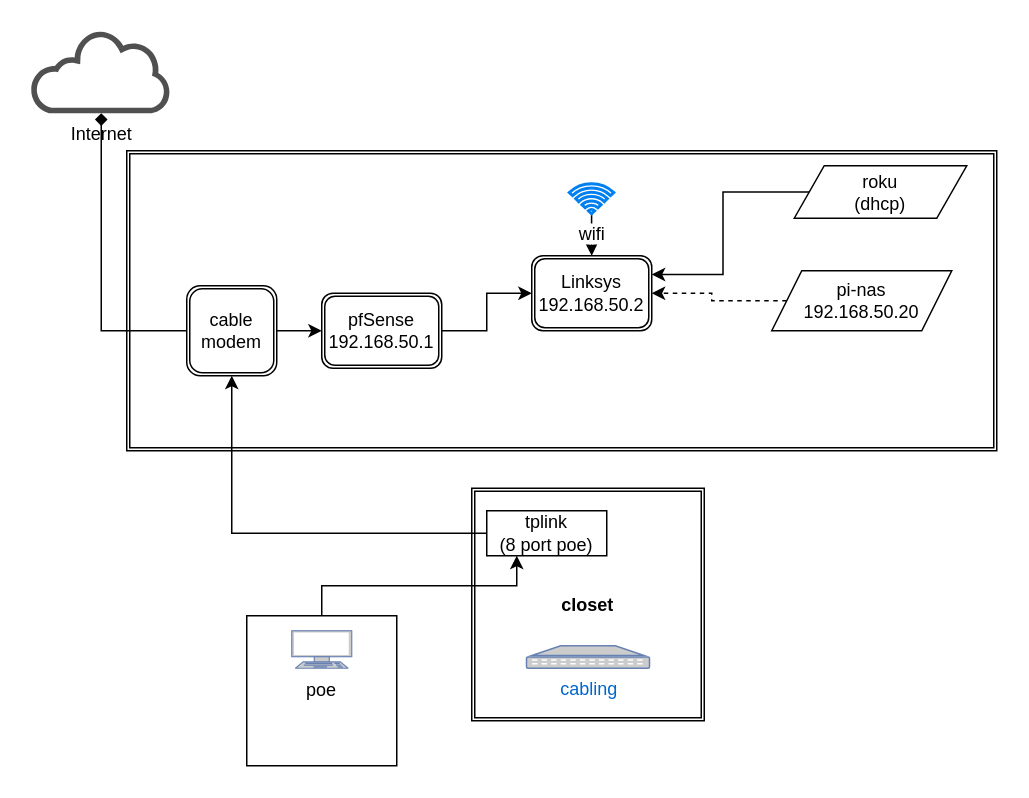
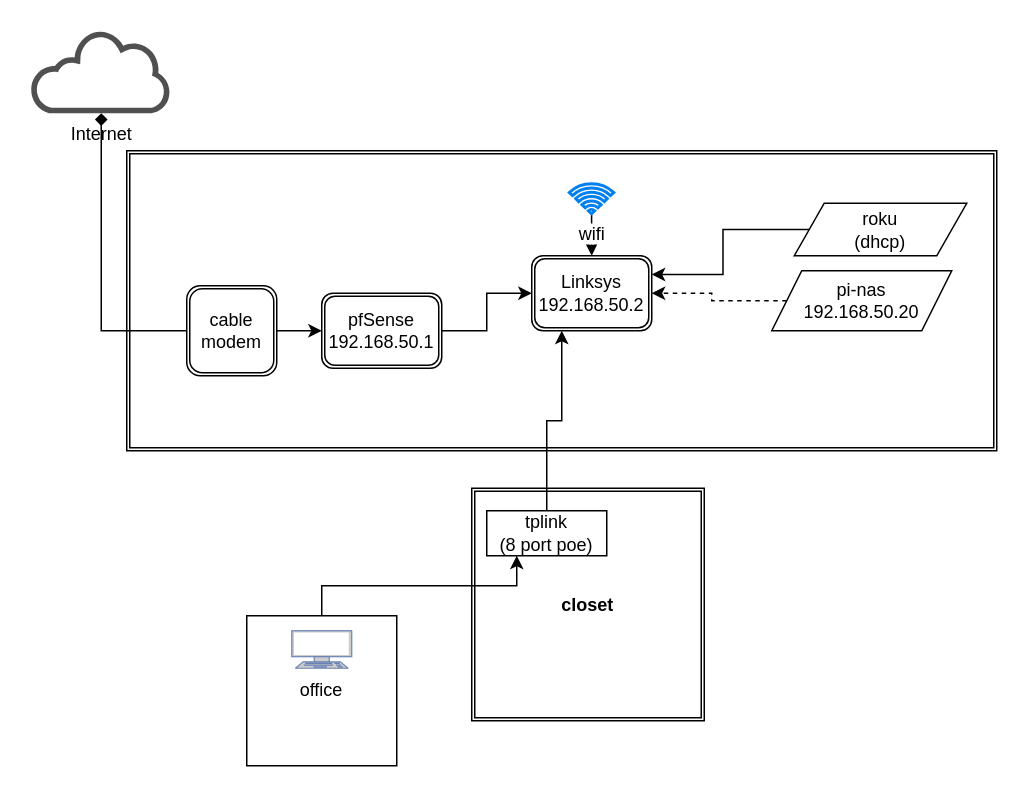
(881, 192) -> (881, 230)
(286, 533) -> (549, 421)
(588, 657) -> none
(322, 691) -> (322, 691)
